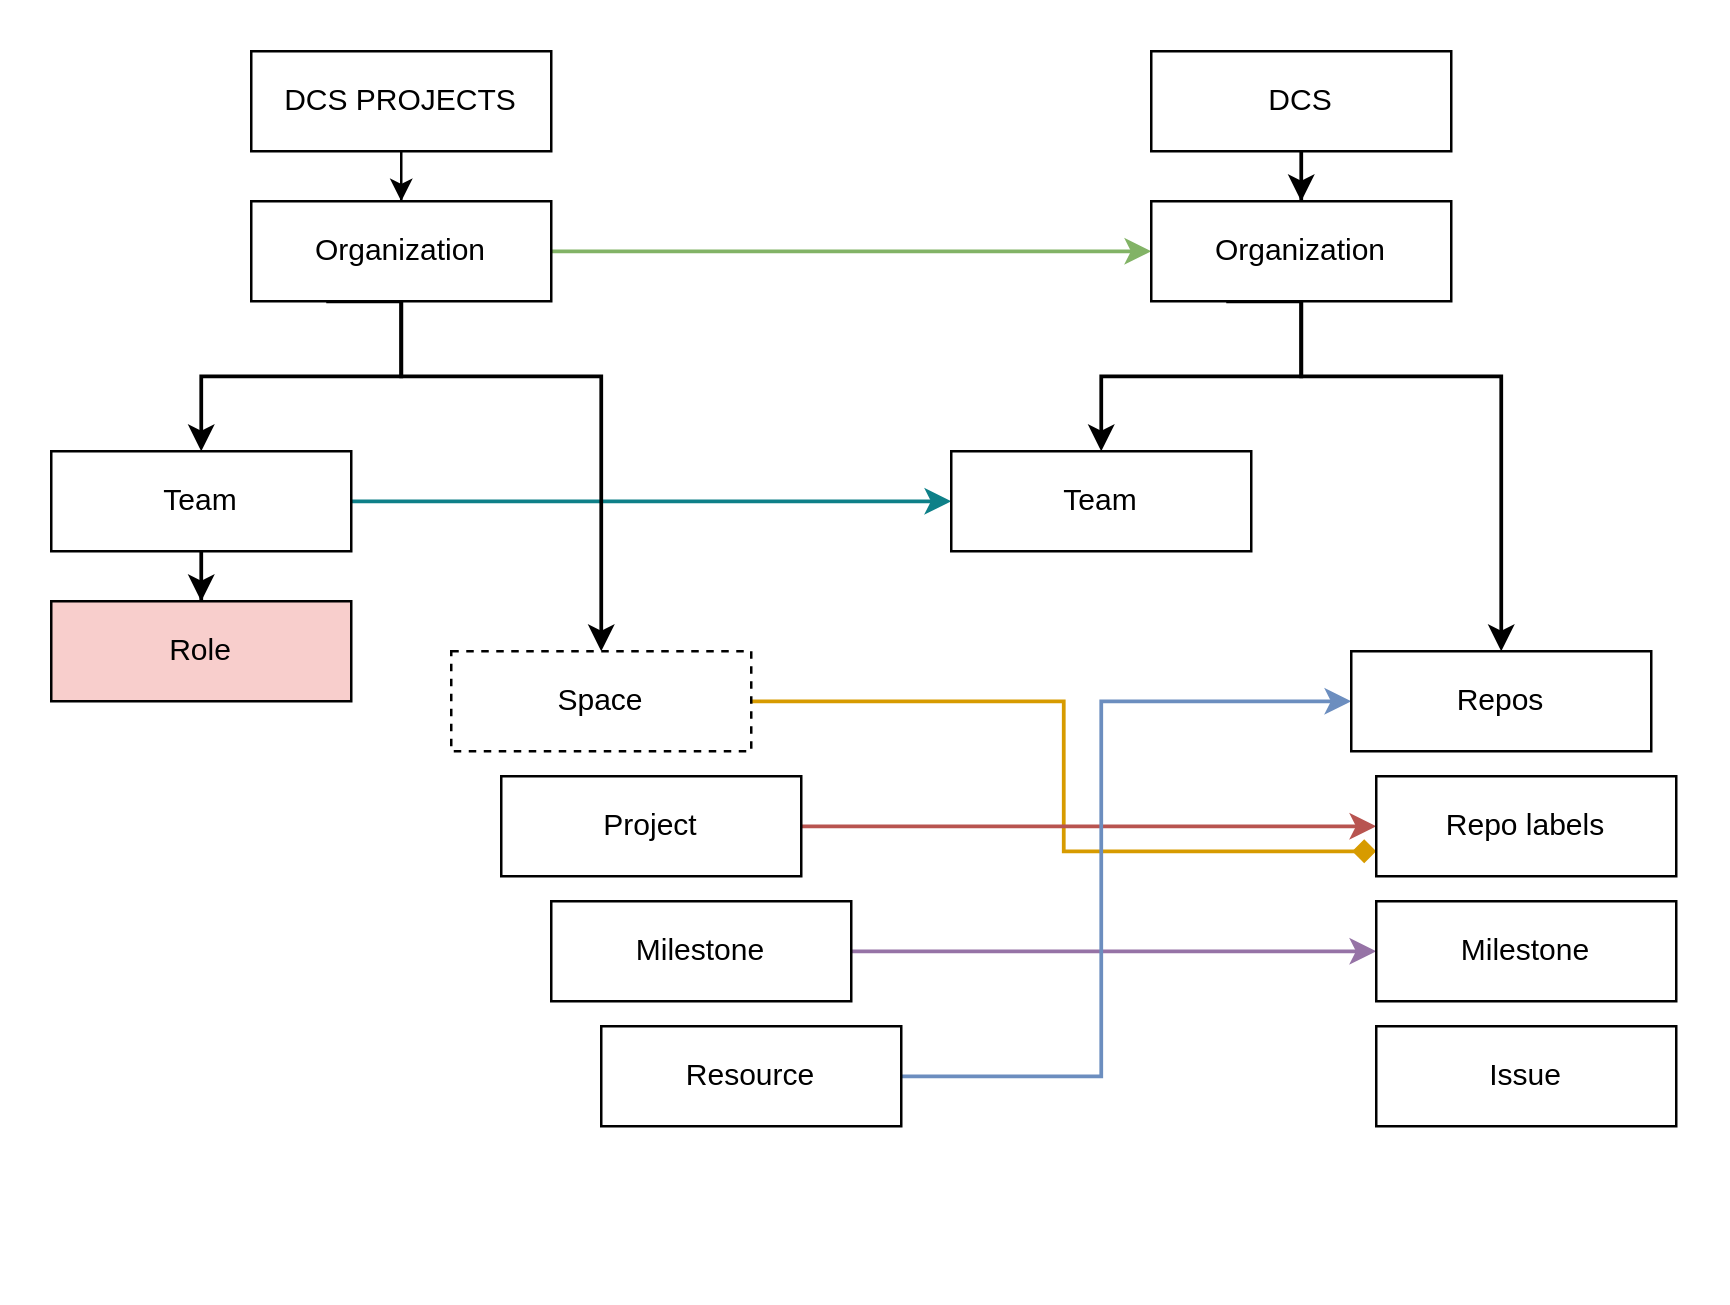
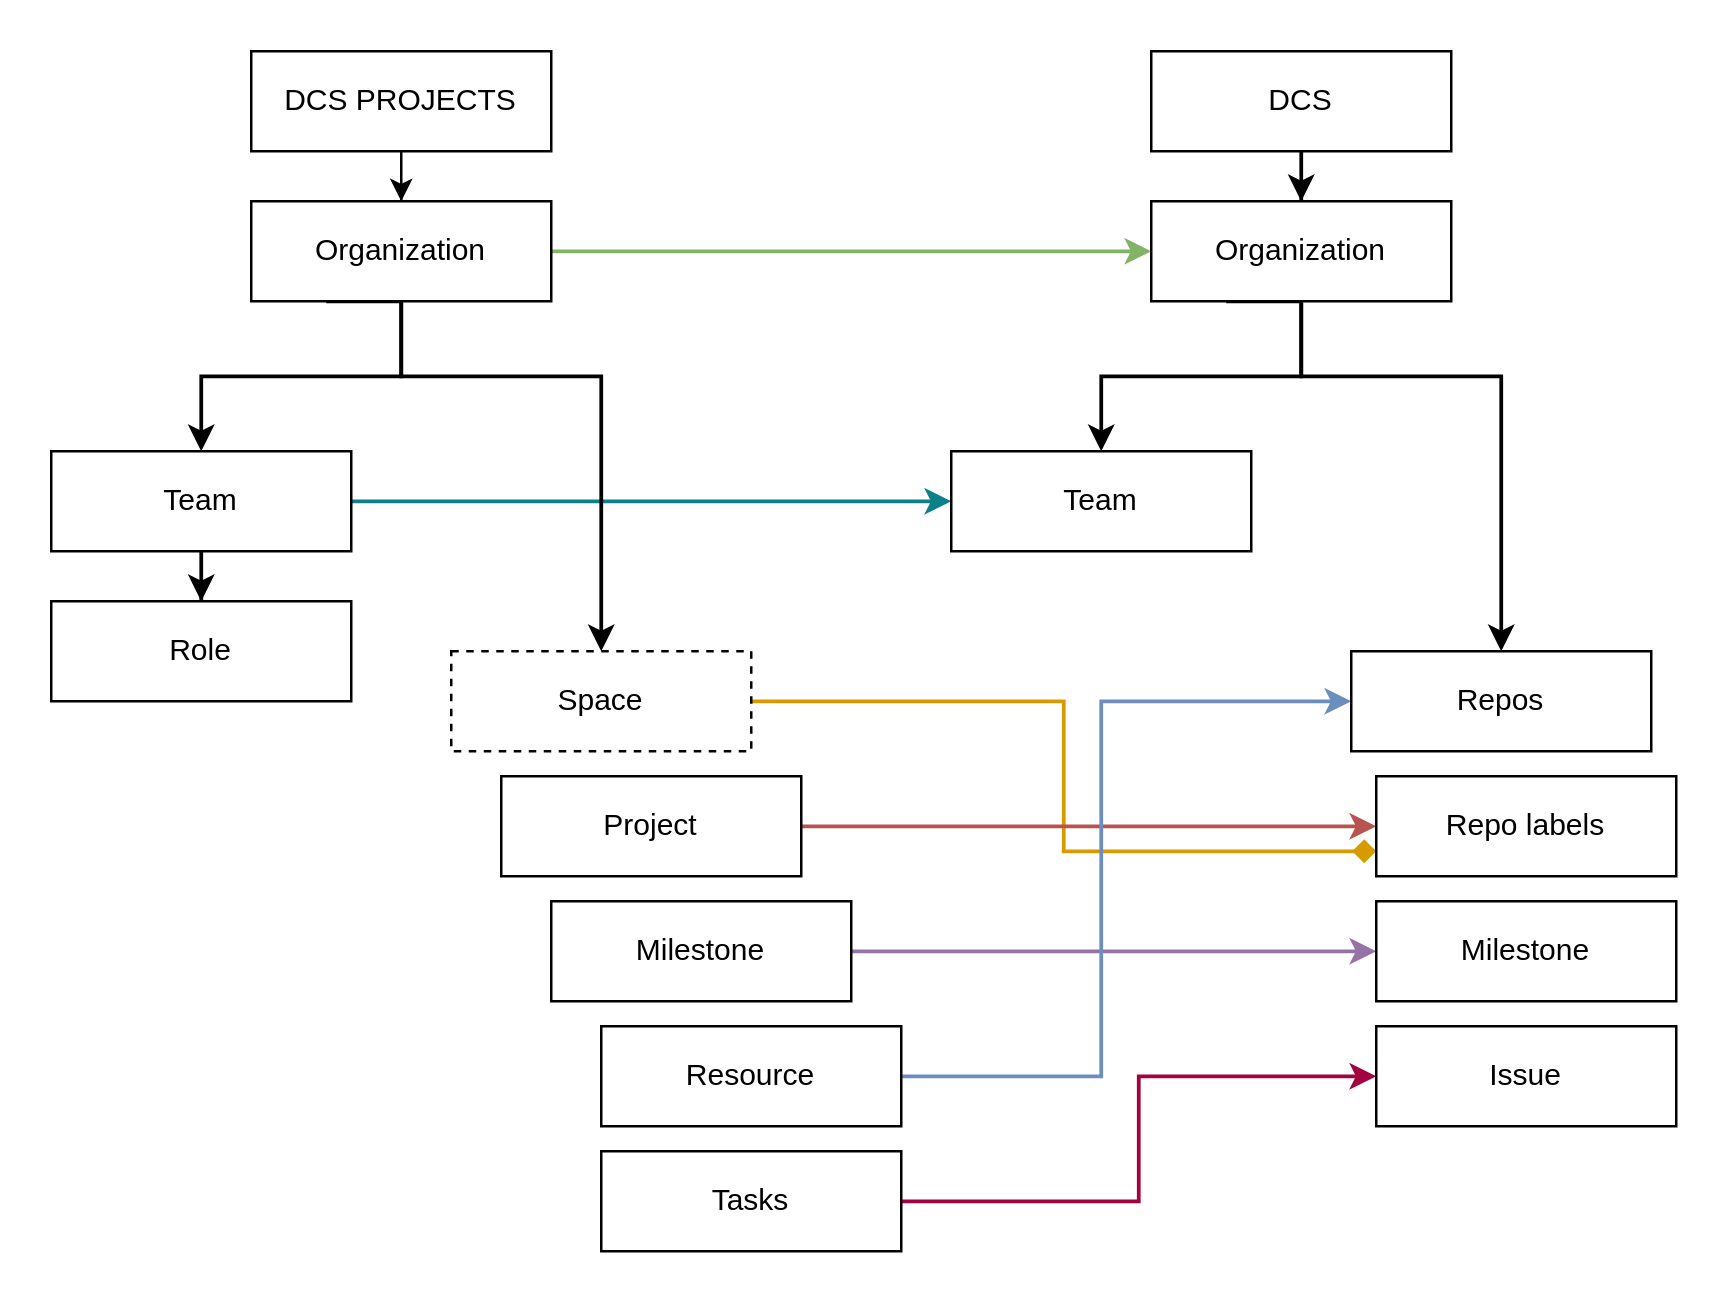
(201, 651) -> (201, 651)
none -> (1139, 1148)
none -> (751, 1201)
